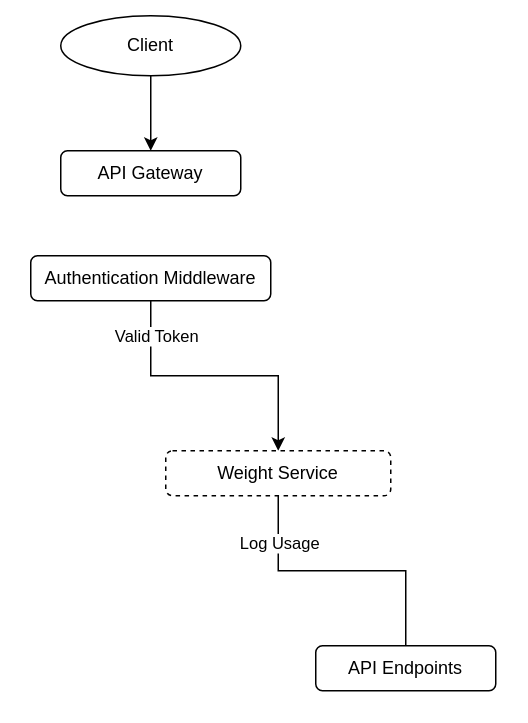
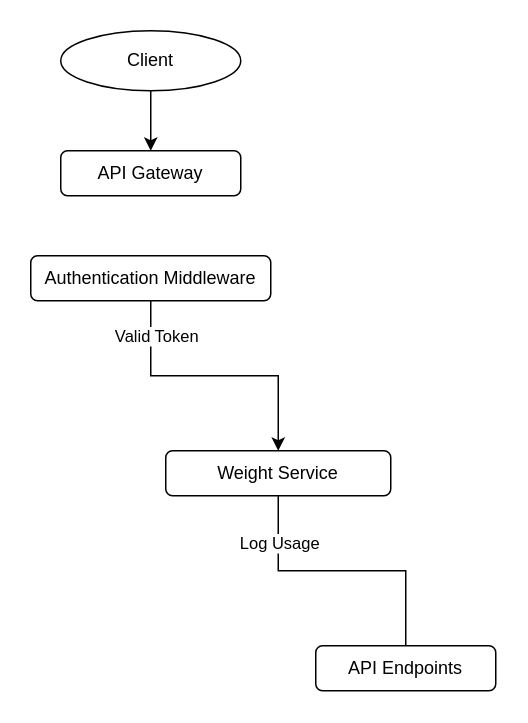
(151, 46) -> (151, 61)
(278, 473) -> (278, 473)
